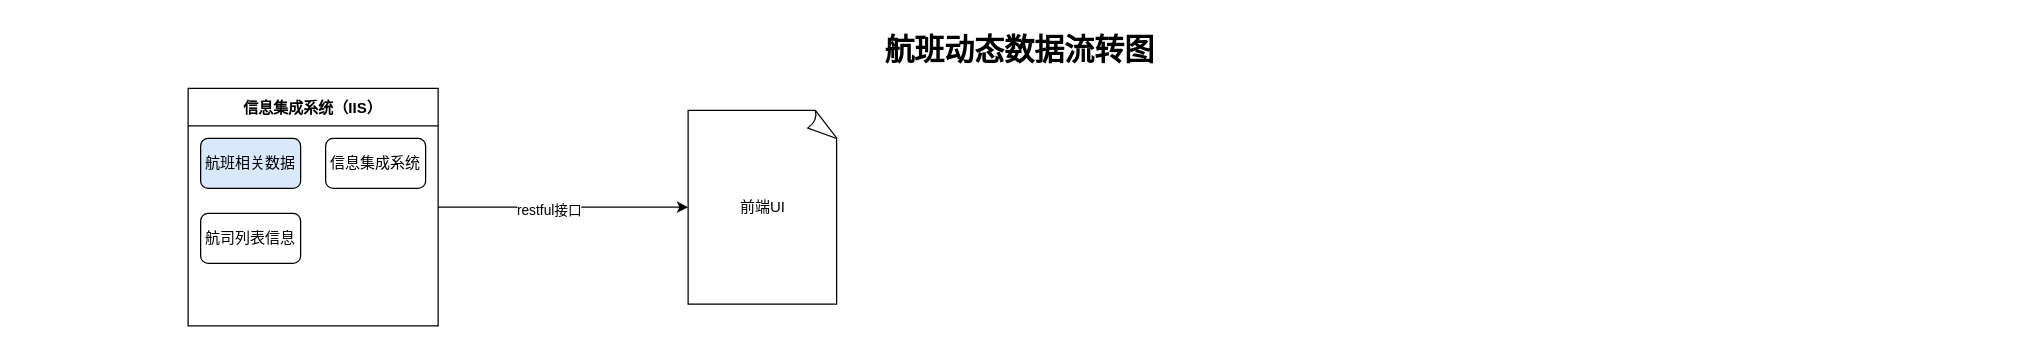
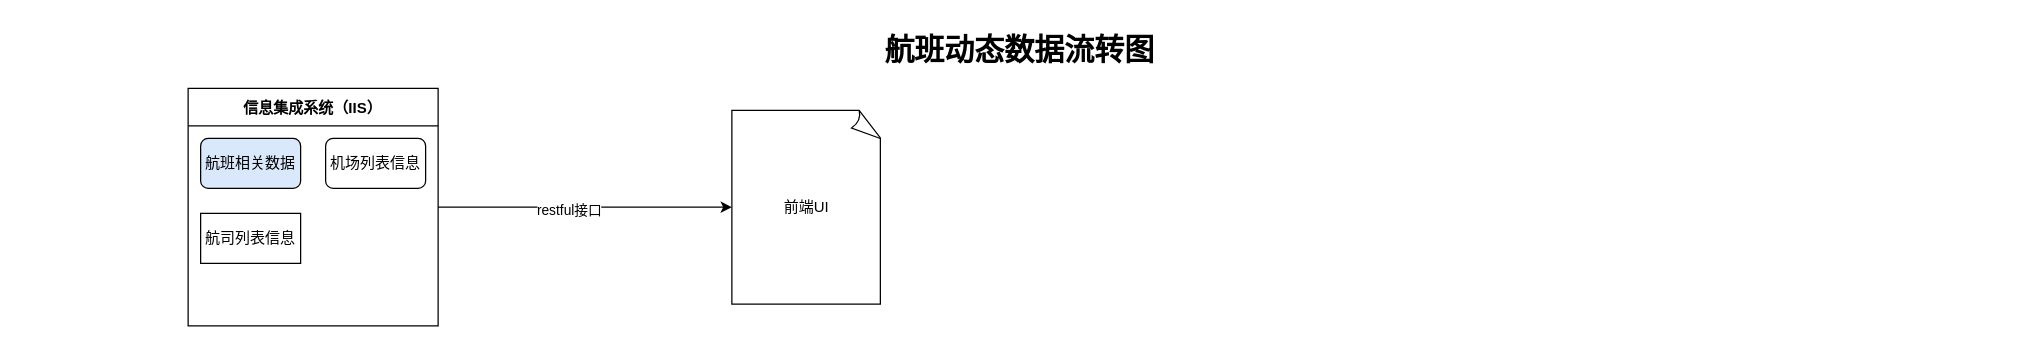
(376, 163) -> (376, 163)
(763, 207) -> (807, 207)
(251, 238) -> (251, 238)
